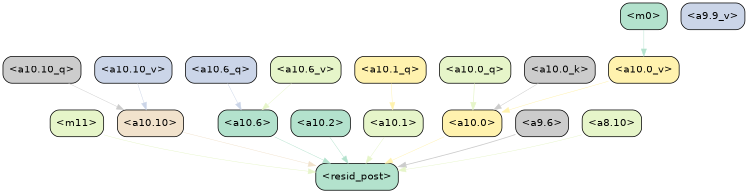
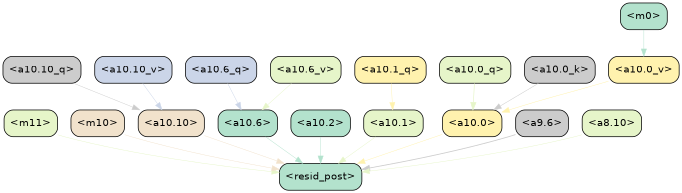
(713, 16) -> none
none -> (98, 123)
